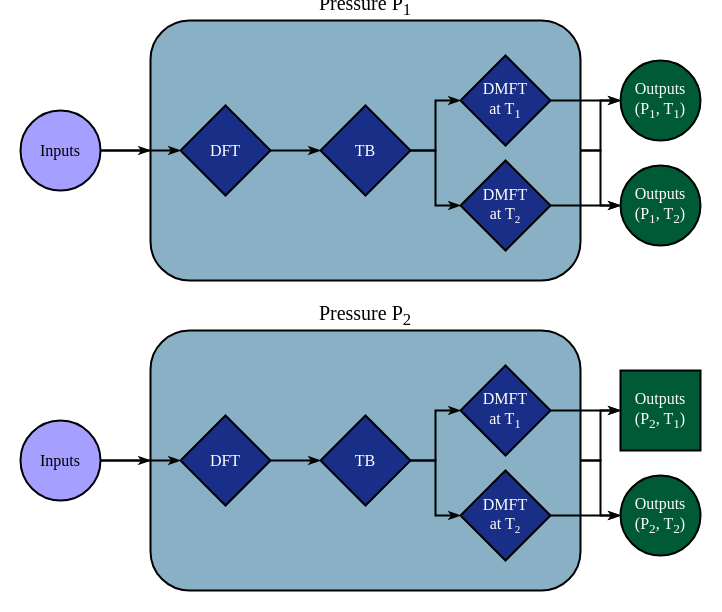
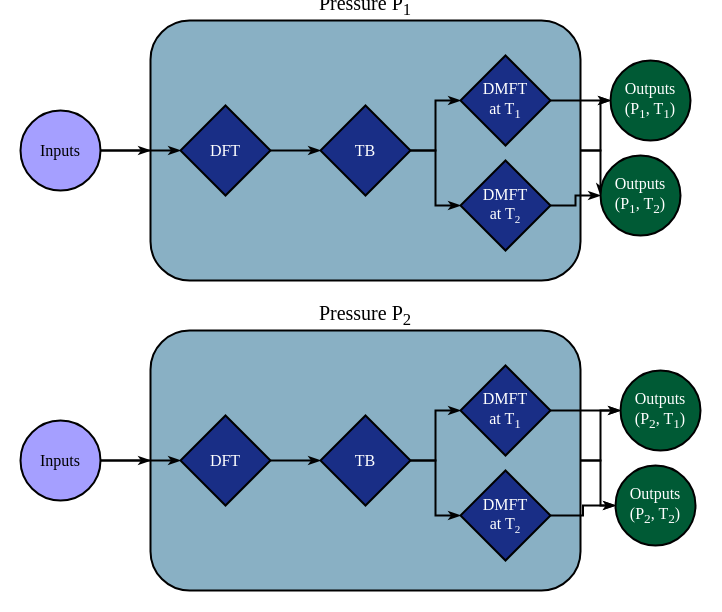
(661, 101) -> (651, 101)
(661, 206) -> (641, 196)
(661, 411) -> (661, 411)
(661, 516) -> (656, 506)
